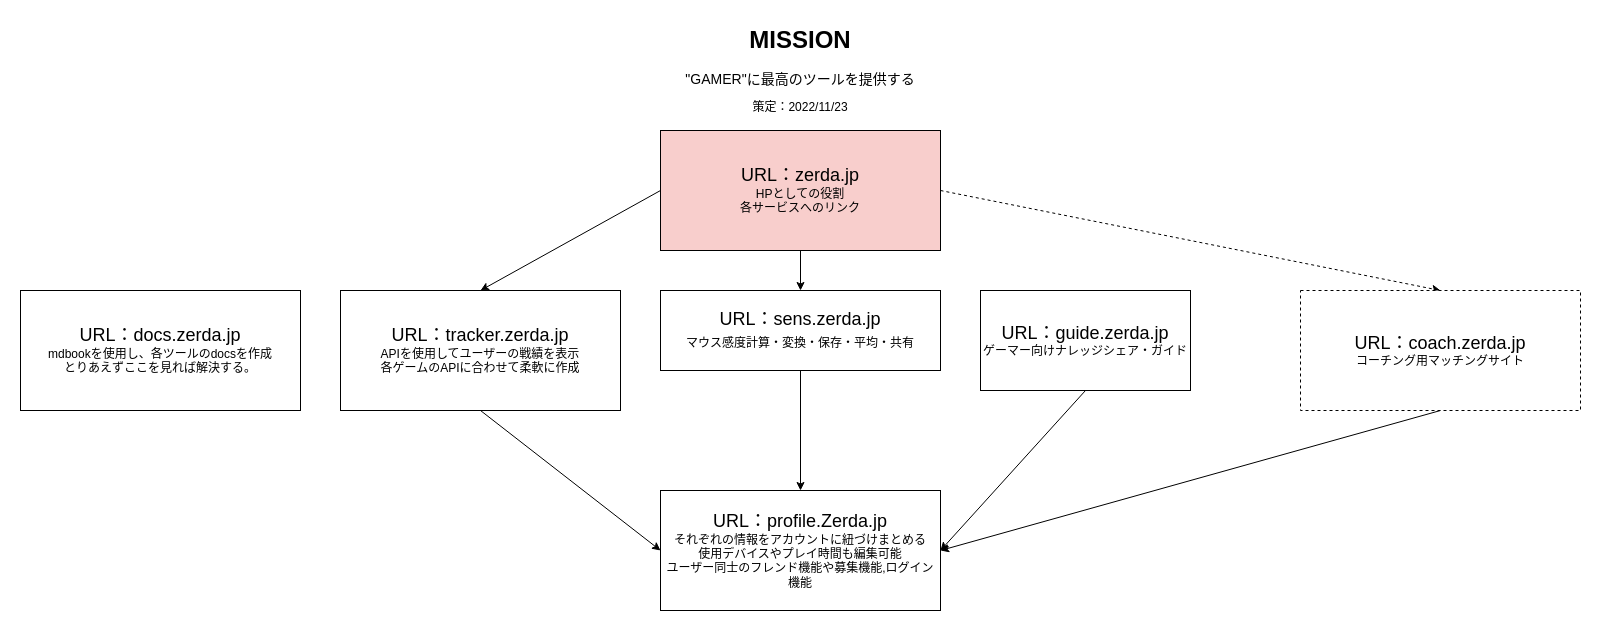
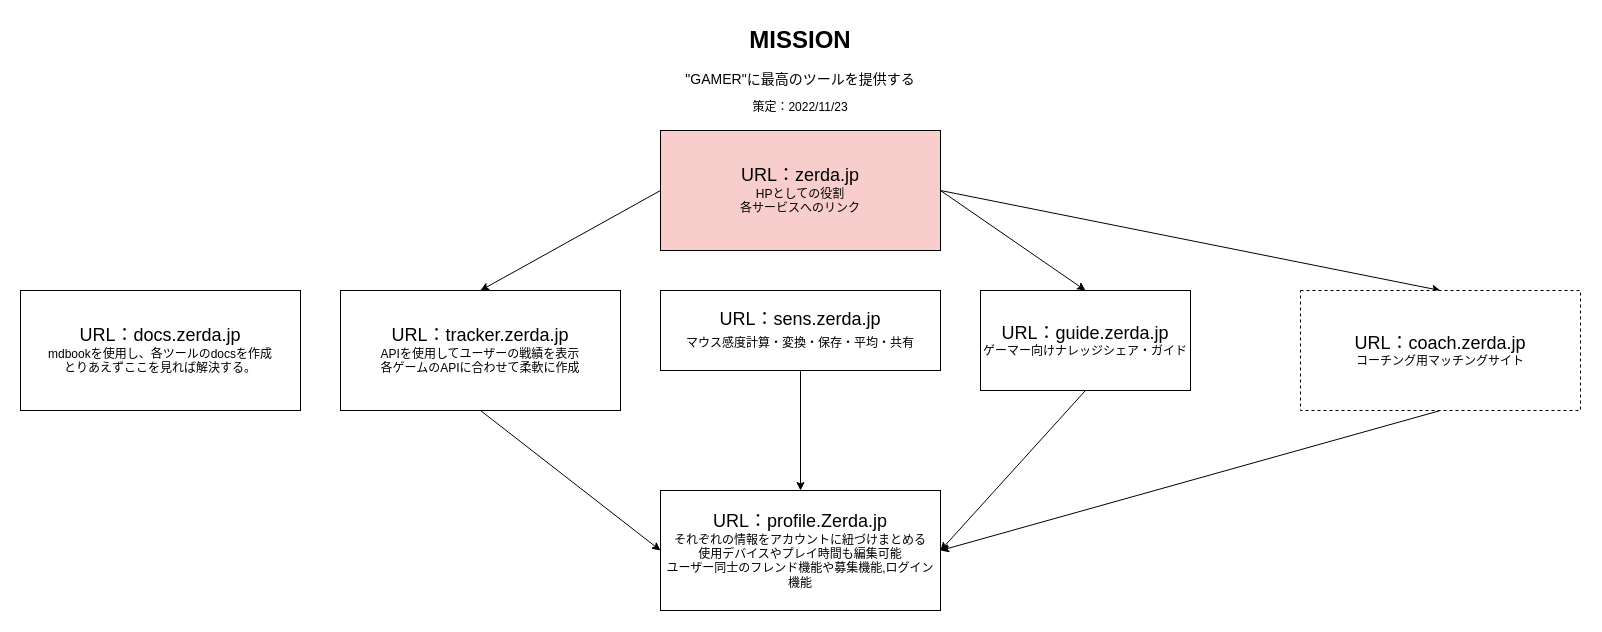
none -> (1011, 239)
(1190, 240) -> (1190, 240)
(801, 267) -> none
